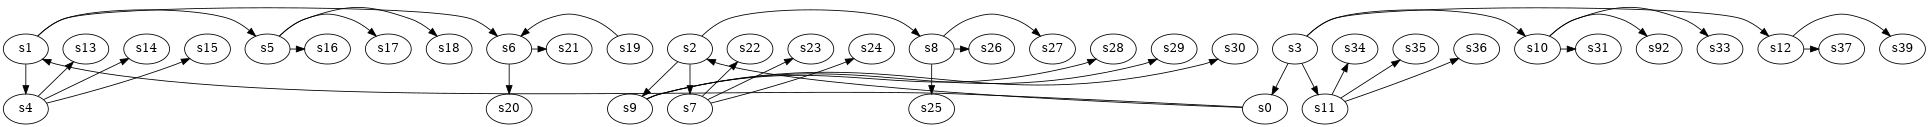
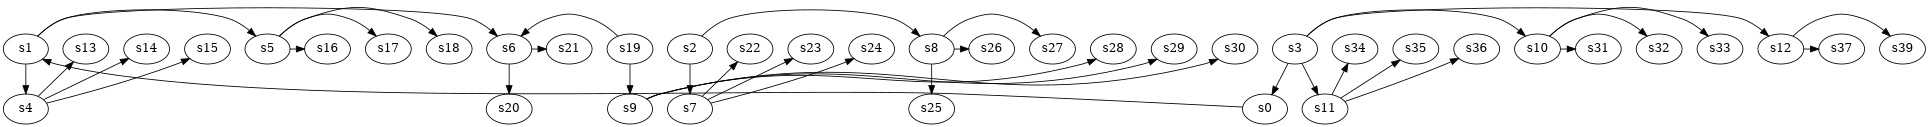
(1659, 49) -> (1659, 49)
(663, 76) -> (630, 75)
(885, 87) -> none
